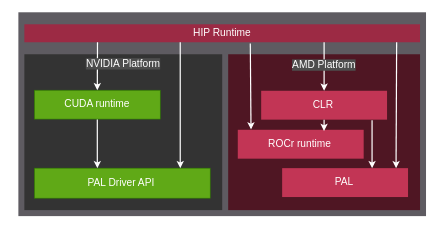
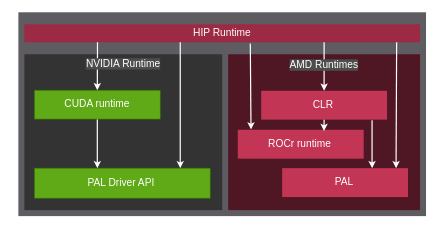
(123, 65) -> (123, 65)
(324, 66) -> (324, 66)
